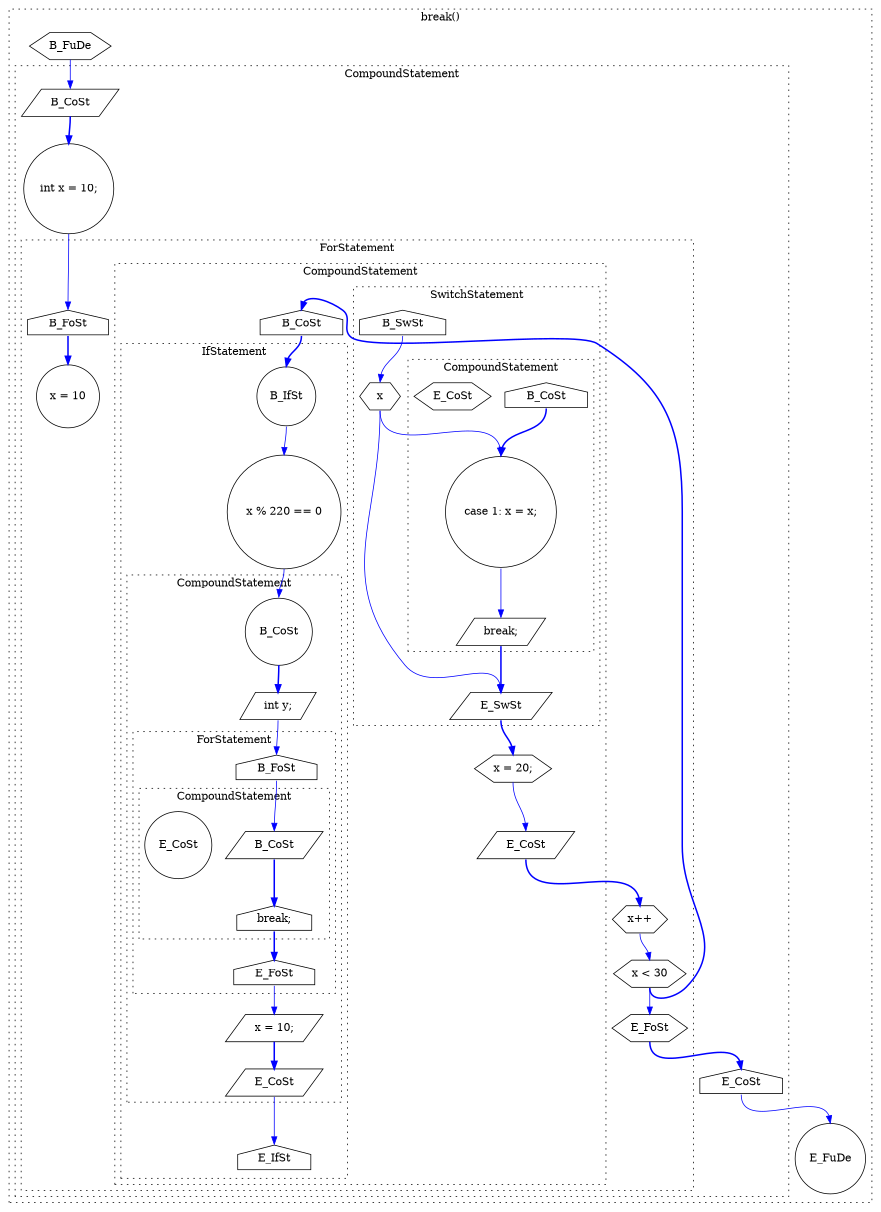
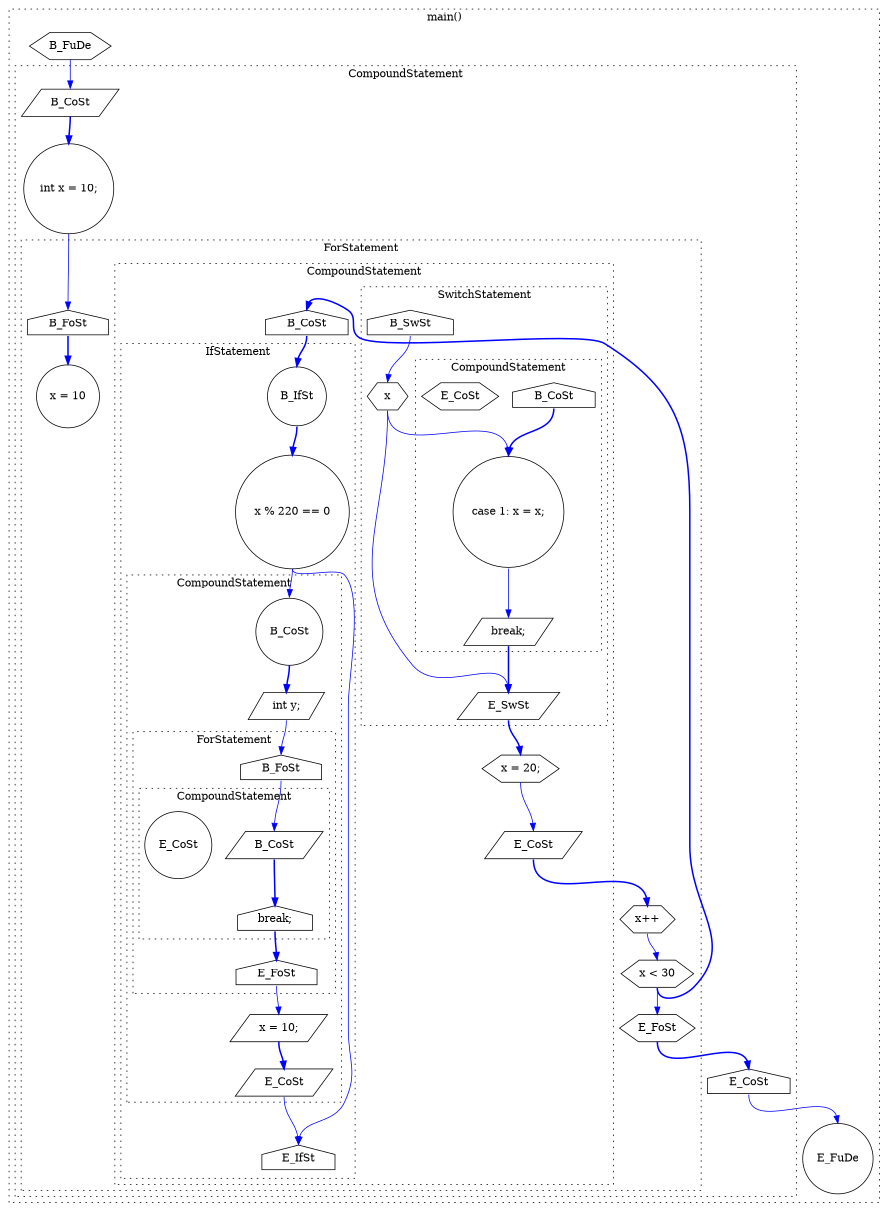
(440, 18) -> (444, 18)
(286, 437) -> (296, 437)
none -> (348, 840)
